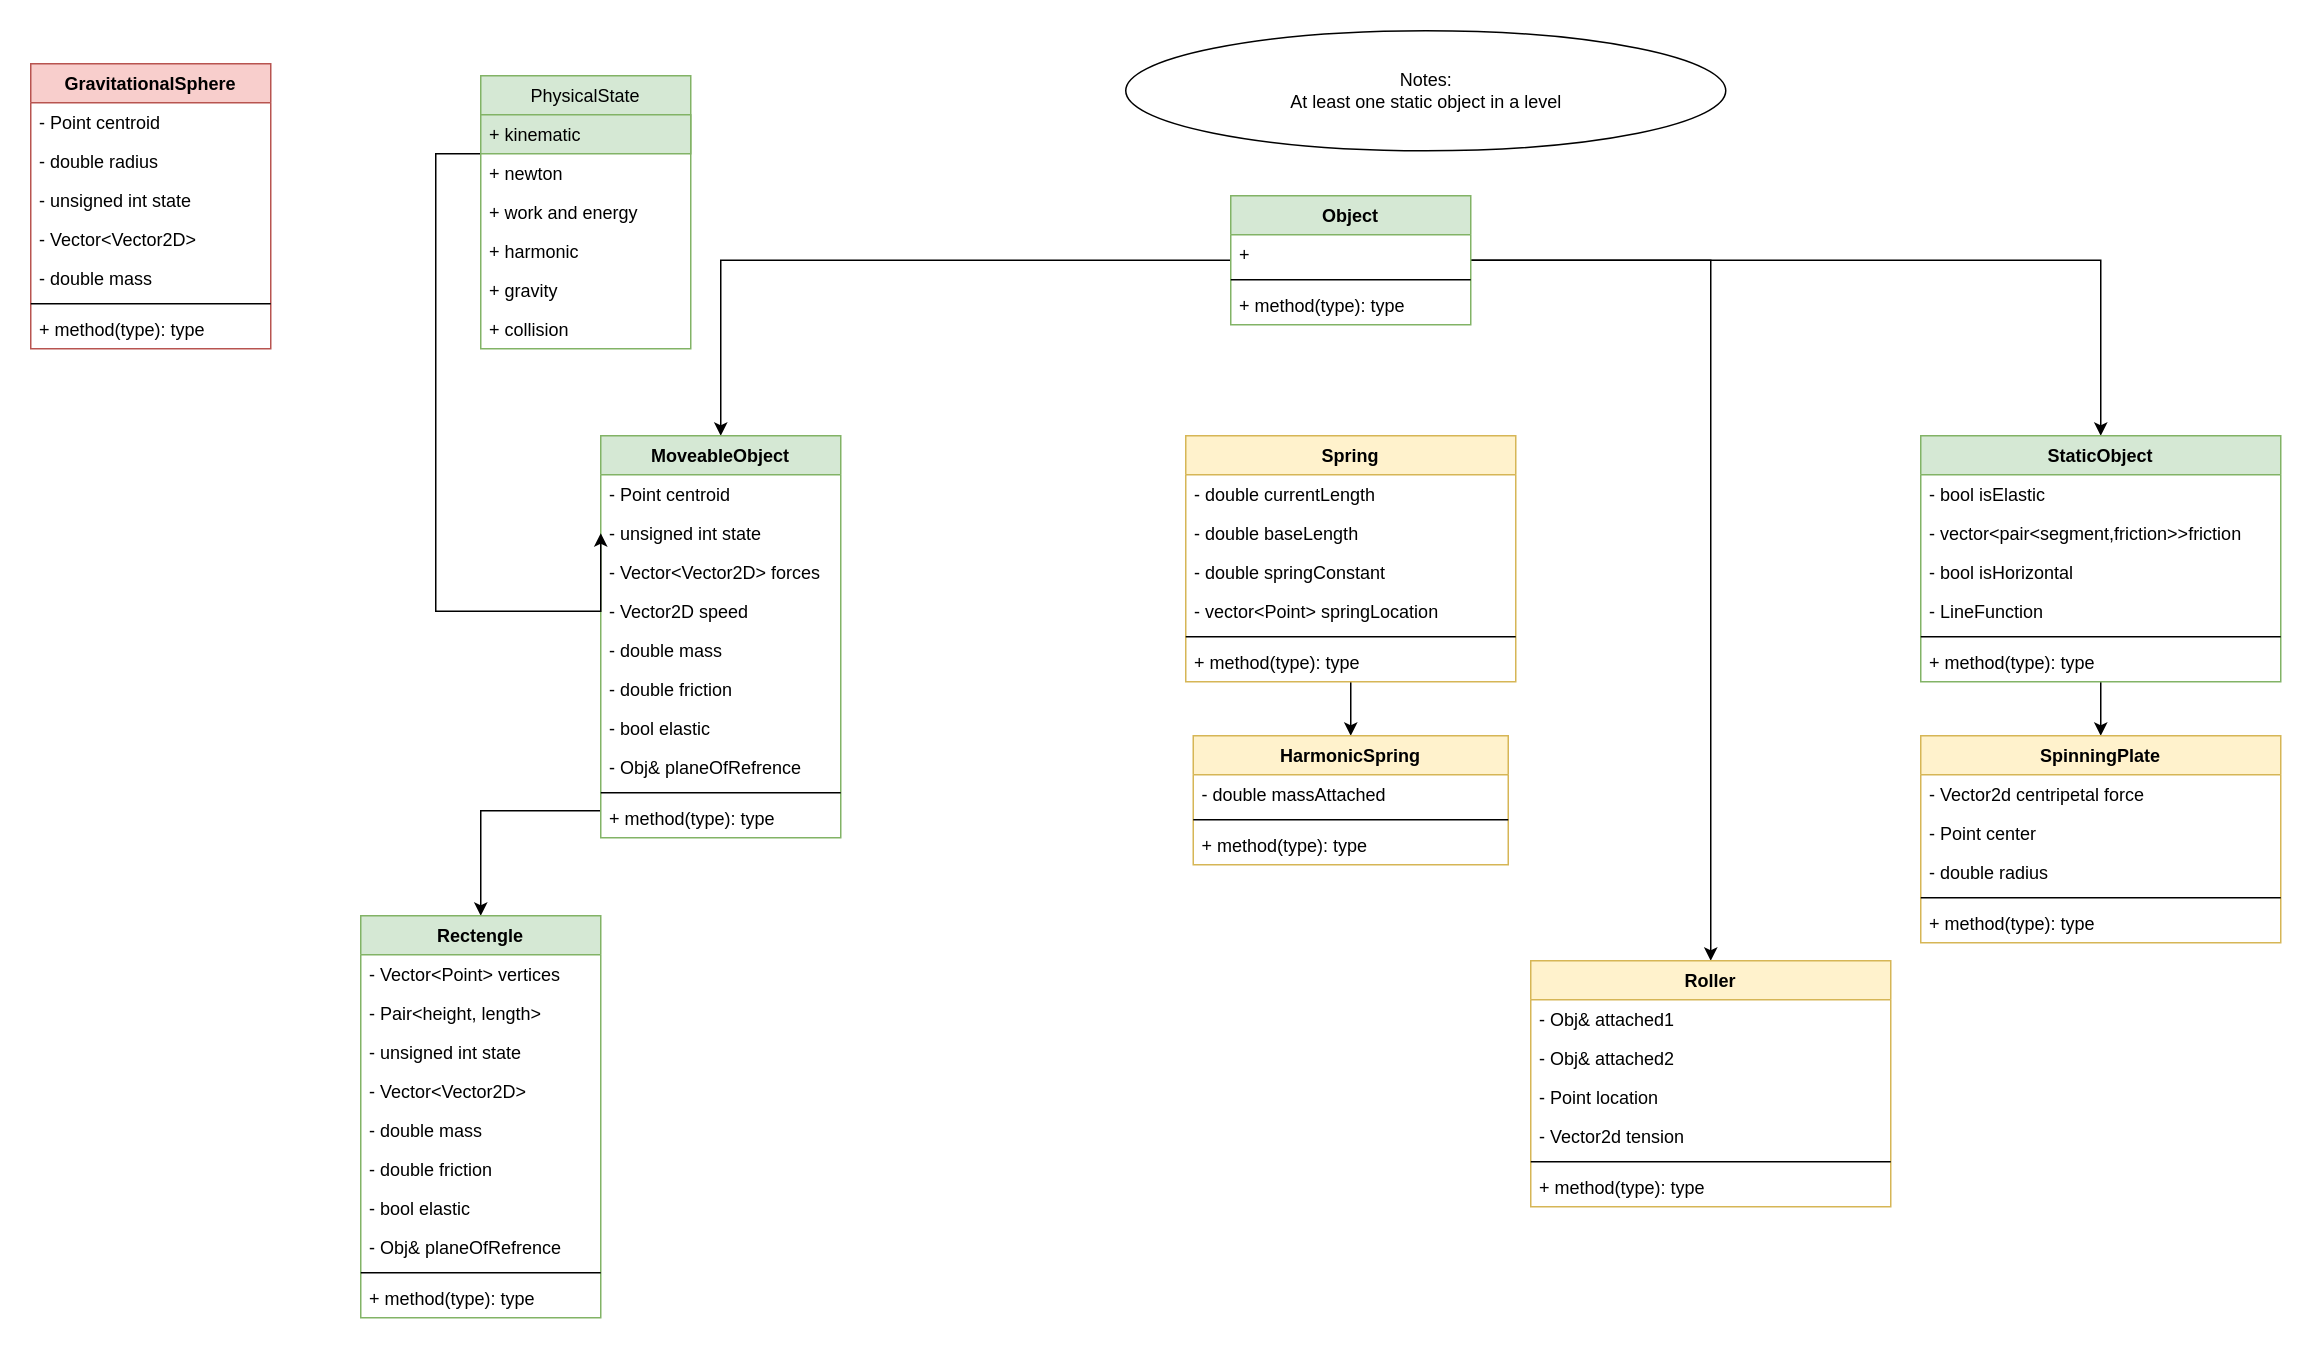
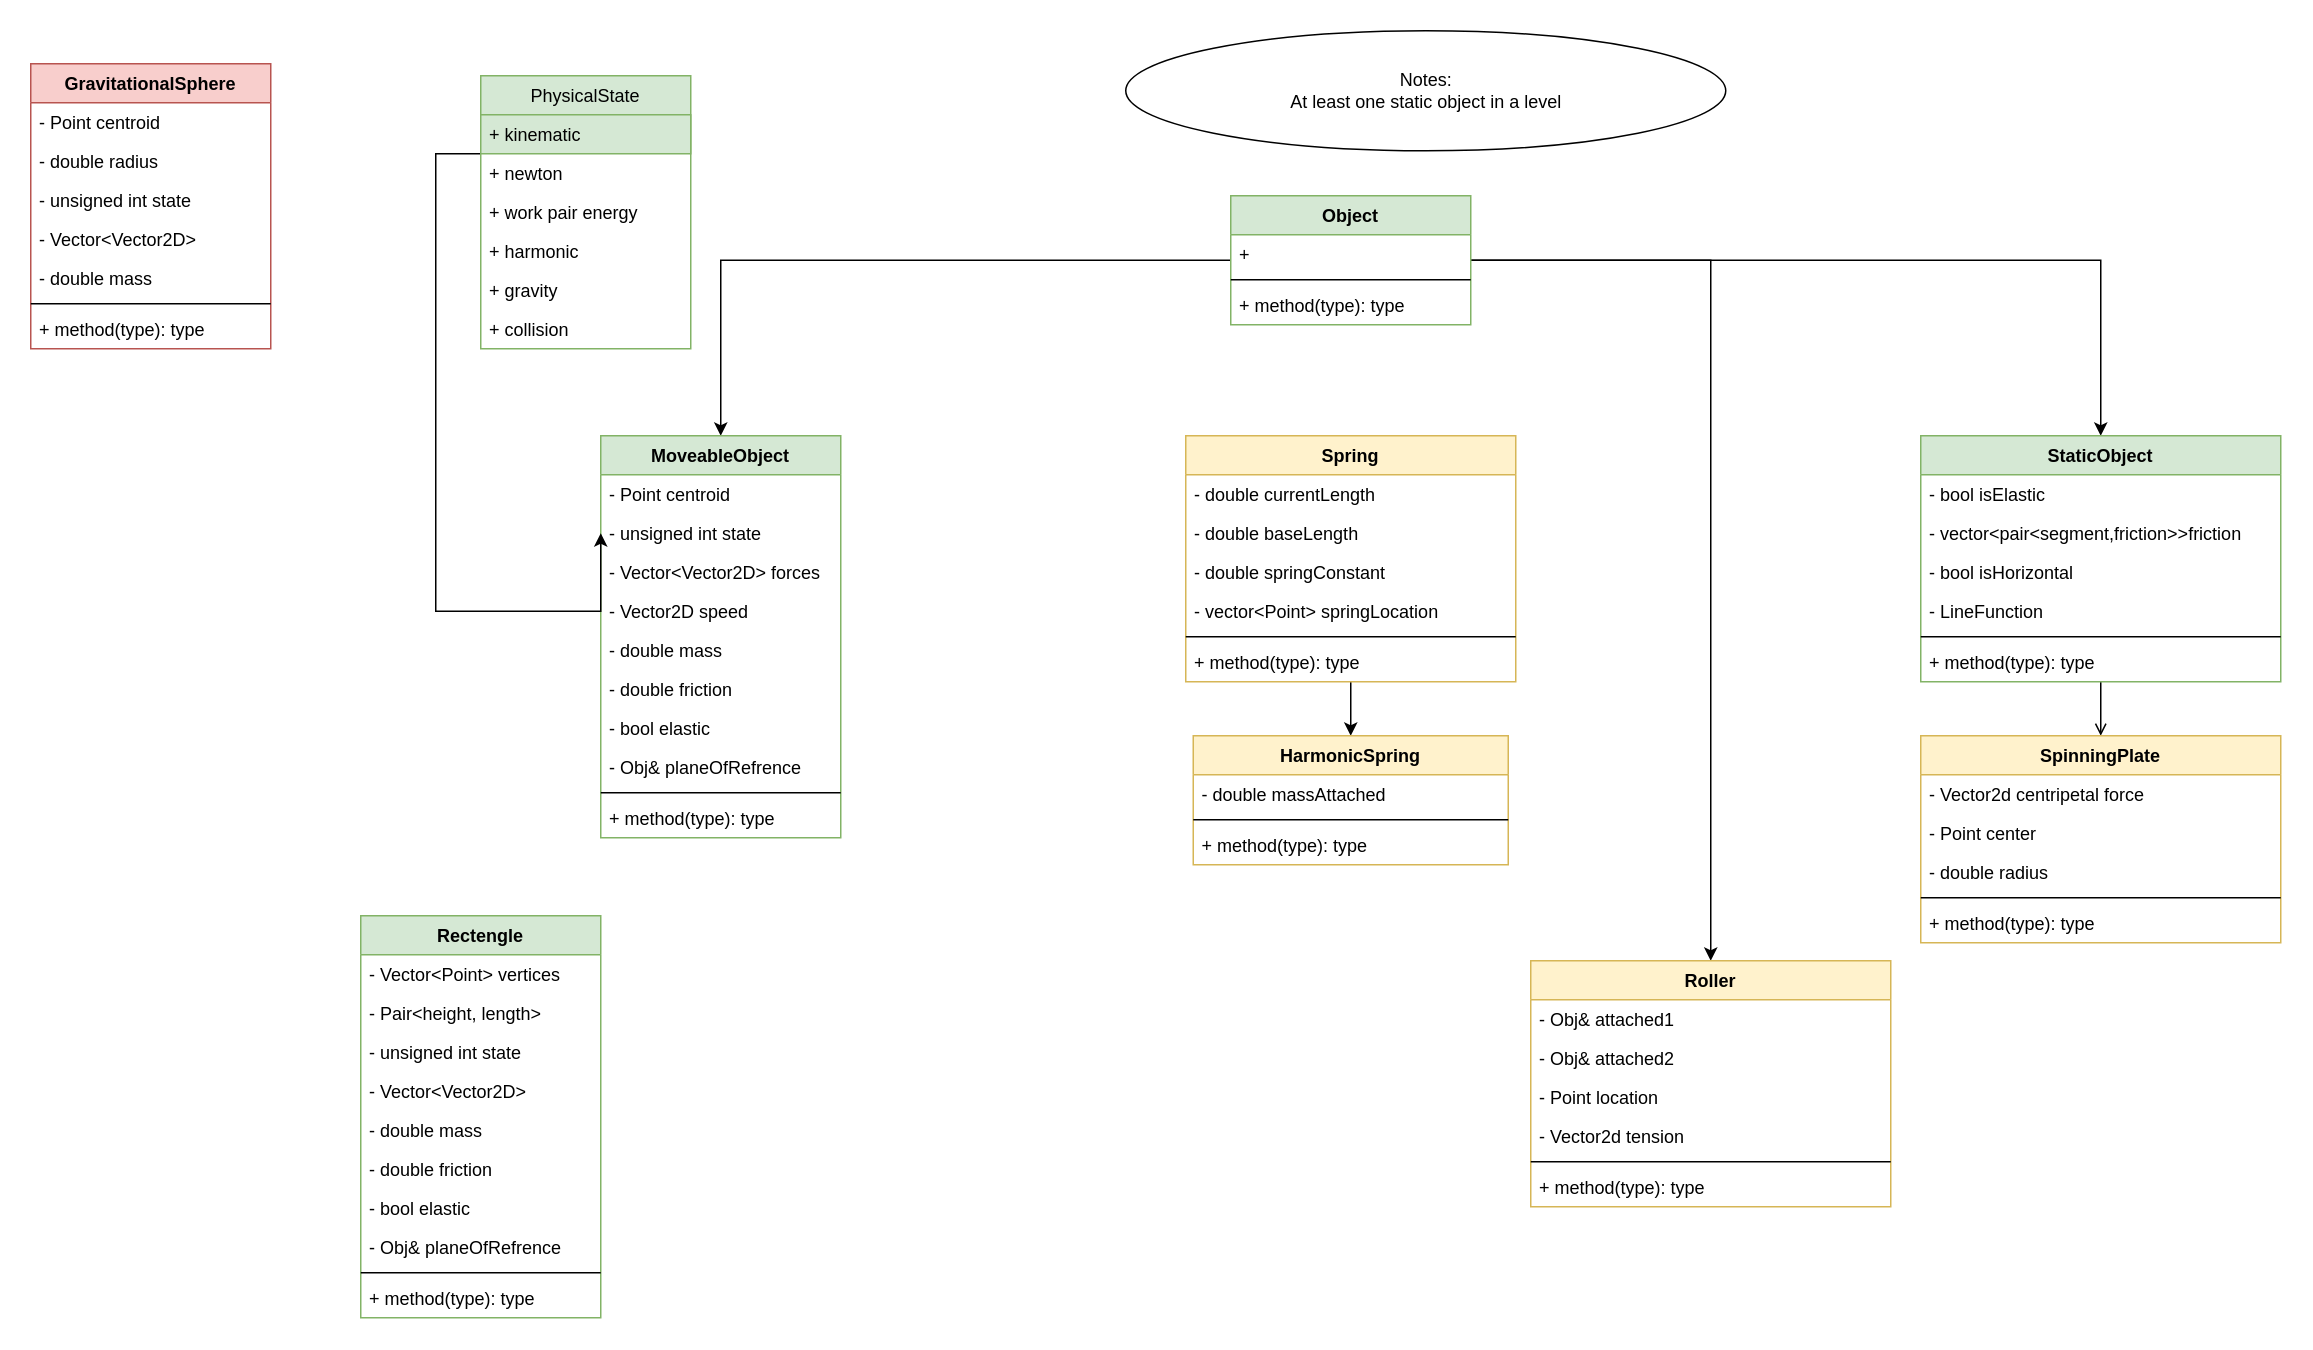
(568, 213) -> (570, 213)
(2101, 724) -> (2101, 726)
(492, 811) -> none
